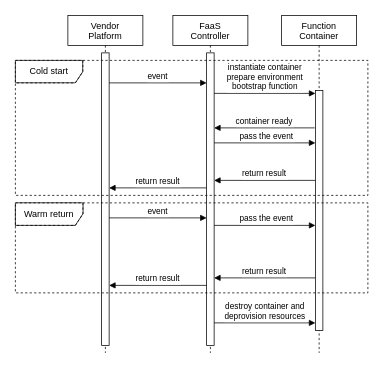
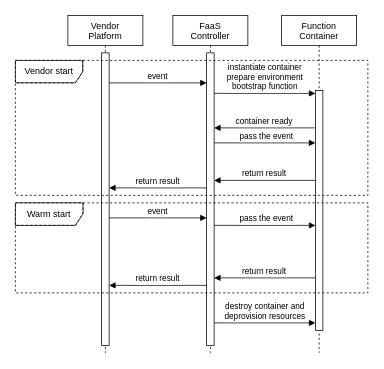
(49, 72) -> (49, 72)
(49, 214) -> (49, 214)
